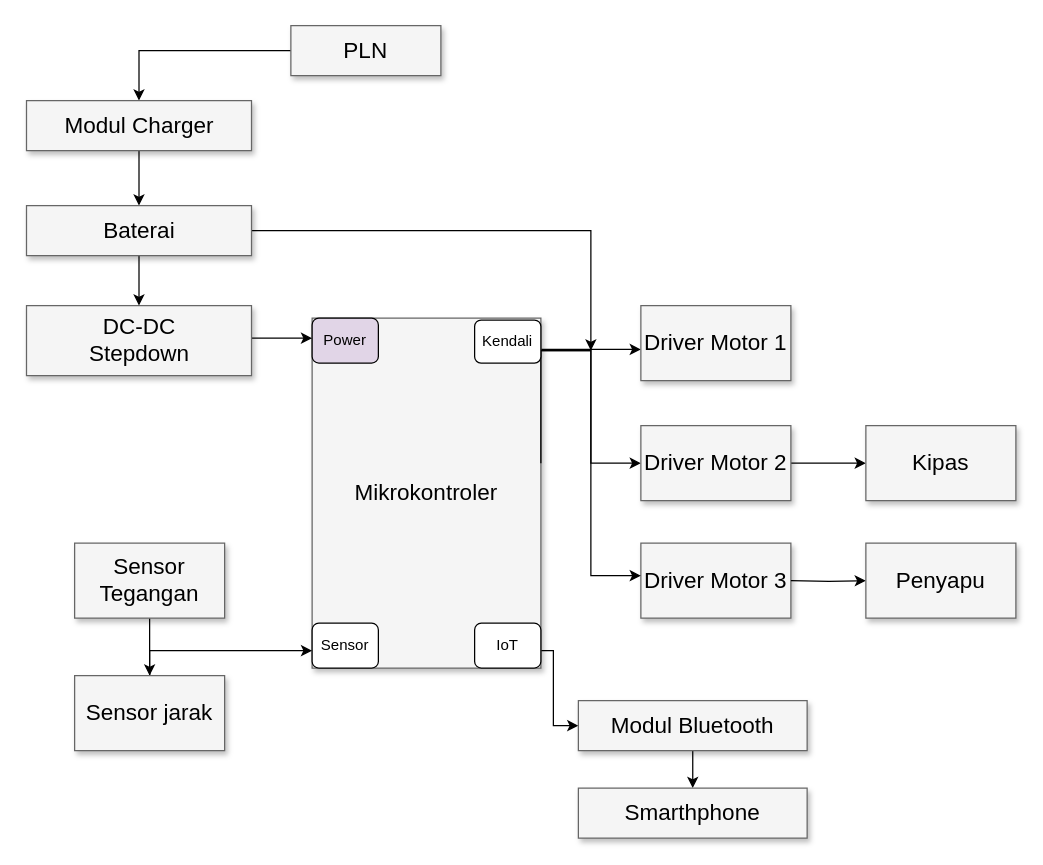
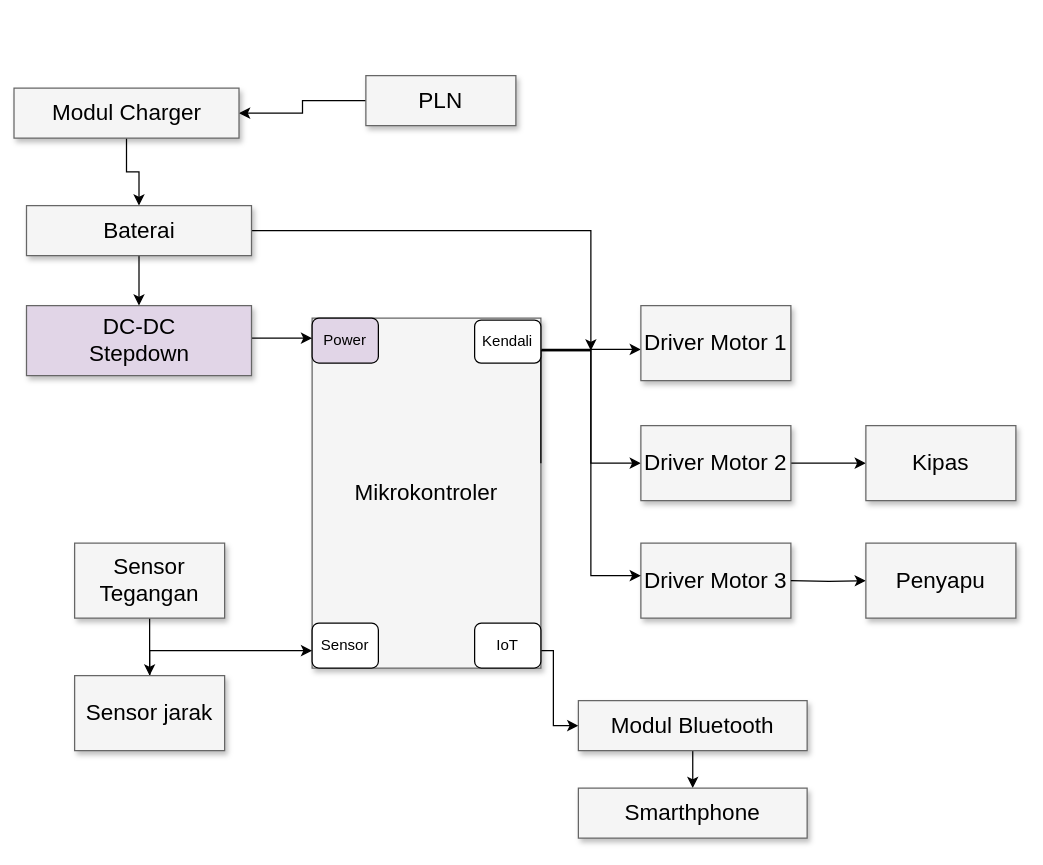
(366, 51) -> (441, 101)
(139, 126) -> (126, 113)
(139, 341) -> (139, 341)
